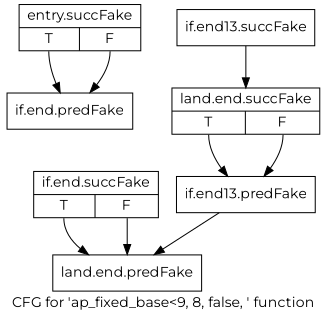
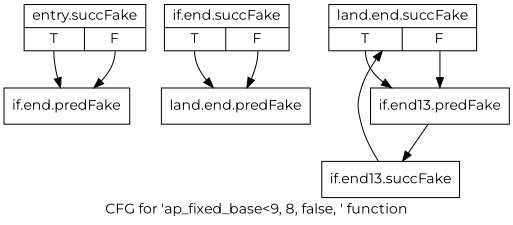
(191, 231) -> (418, 139)
